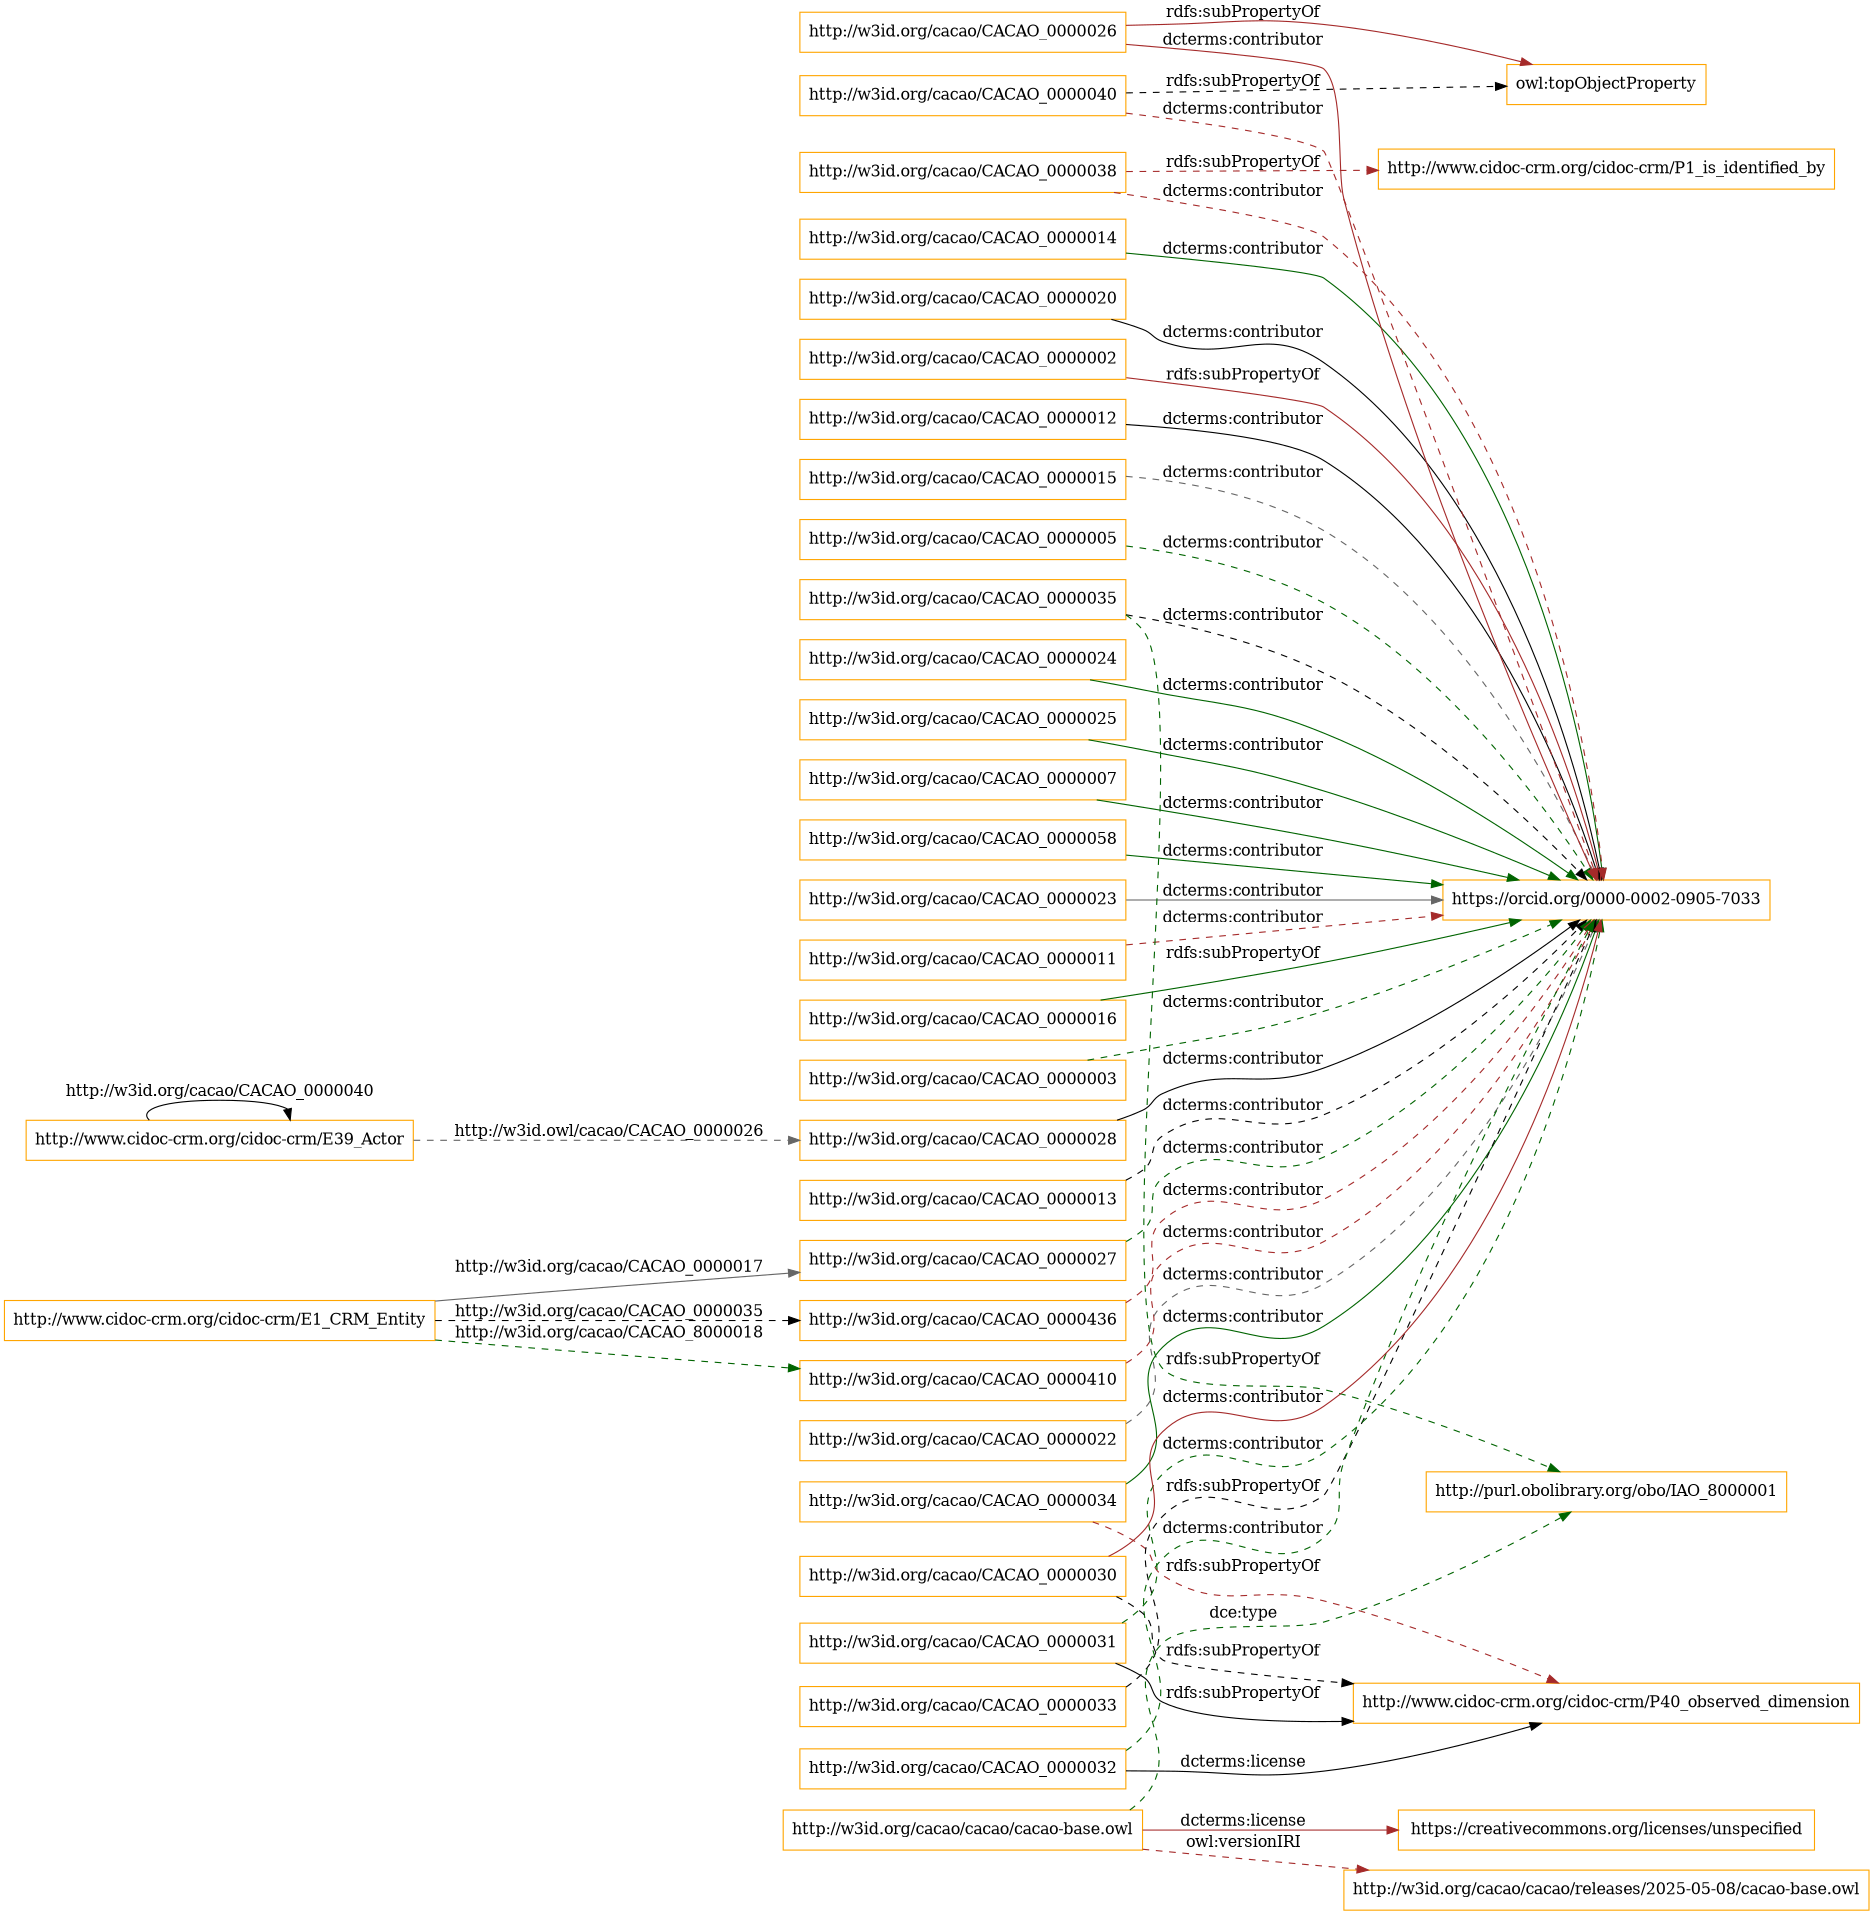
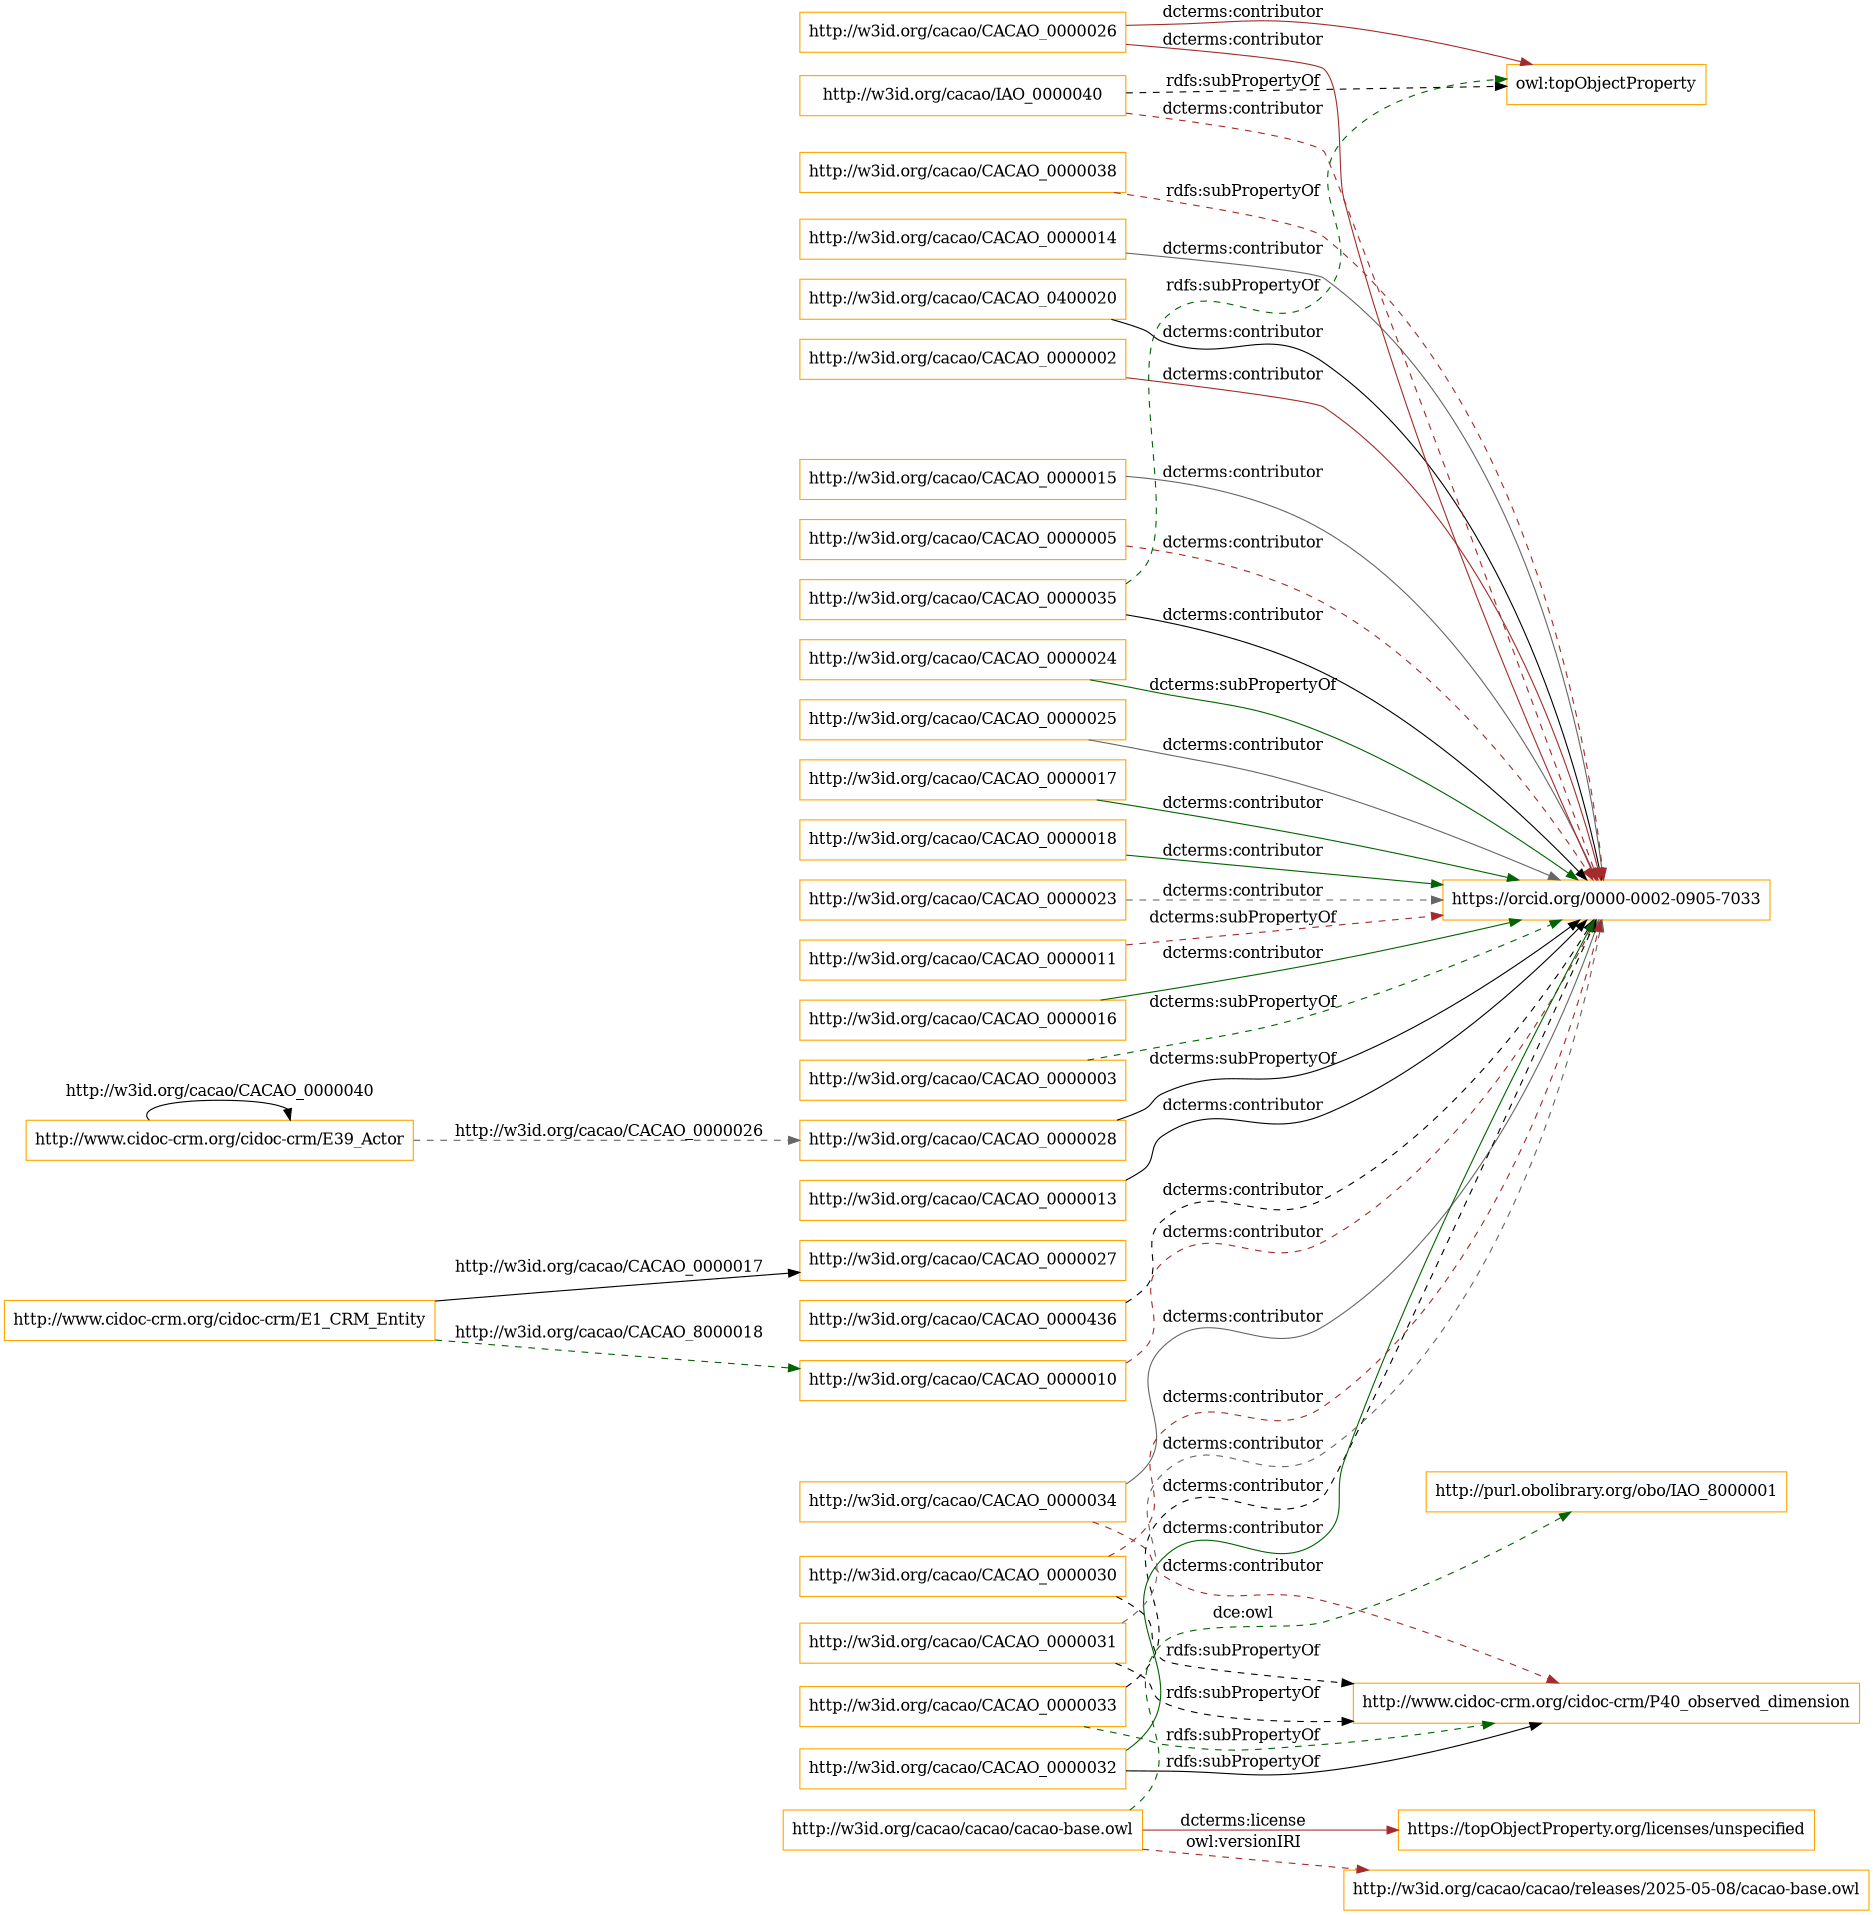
(1243, 13) -> (1243, 13)
(963, 96) -> (963, 96)
(1606, 169) -> none
(1243, 192) -> (1243, 192)
(963, 299) -> (963, 299)
(1243, 375) -> (1243, 375)
(963, 419) -> none
(1473, 456) -> (1473, 456)
(1414, 602) -> (1414, 602)
(1395, 651) -> (1395, 651)
(1243, 686) -> (1243, 686)
(1375, 702) -> (1375, 702)
(963, 780) -> (963, 780)
(1324, 791) -> (1324, 791)
(963, 840) -> (963, 840)
(1279, 900) -> (1279, 900)
(1243, 918) -> (1243, 918)
(1243, 954) -> (1243, 954)
(1243, 1003) -> (1243, 1003)
(1243, 1060) -> (1243, 1060)
(1365, 1095) -> (1365, 1095)
(609, 1132) -> (609, 1132)
(1369, 1132) -> none
(1373, 1169) -> (1373, 1169)
(1145, 1189) -> (1270, 312)
(1388, 1275) -> (1388, 1275)
(612, 1287) -> (612, 1287)
(1425, 1307) -> (1425, 1307)
(612, 1321) -> none
(1418, 1360) -> (1418, 1360)
(963, 1381) -> (963, 1381)
(963, 1441) -> none
(1243, 1487) -> (1243, 1487)
(1339, 1505) -> (1339, 1505)
(1243, 1567) -> (1243, 1567)
(1243, 1614) -> (1243, 1614)
(1220, 1716) -> (1220, 1716)
none -> (1283, 1748)
(1243, 1763) -> (1243, 1763)
(1606, 1830) -> (1606, 1830)
